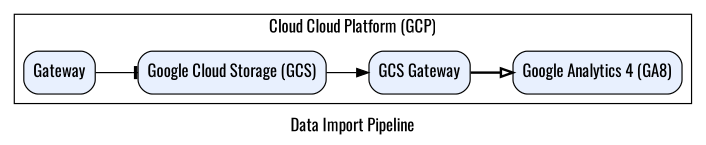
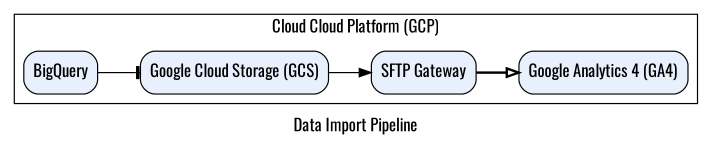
(60, 73) -> (61, 73)
(420, 73) -> (424, 73)
(598, 73) -> (603, 73)
